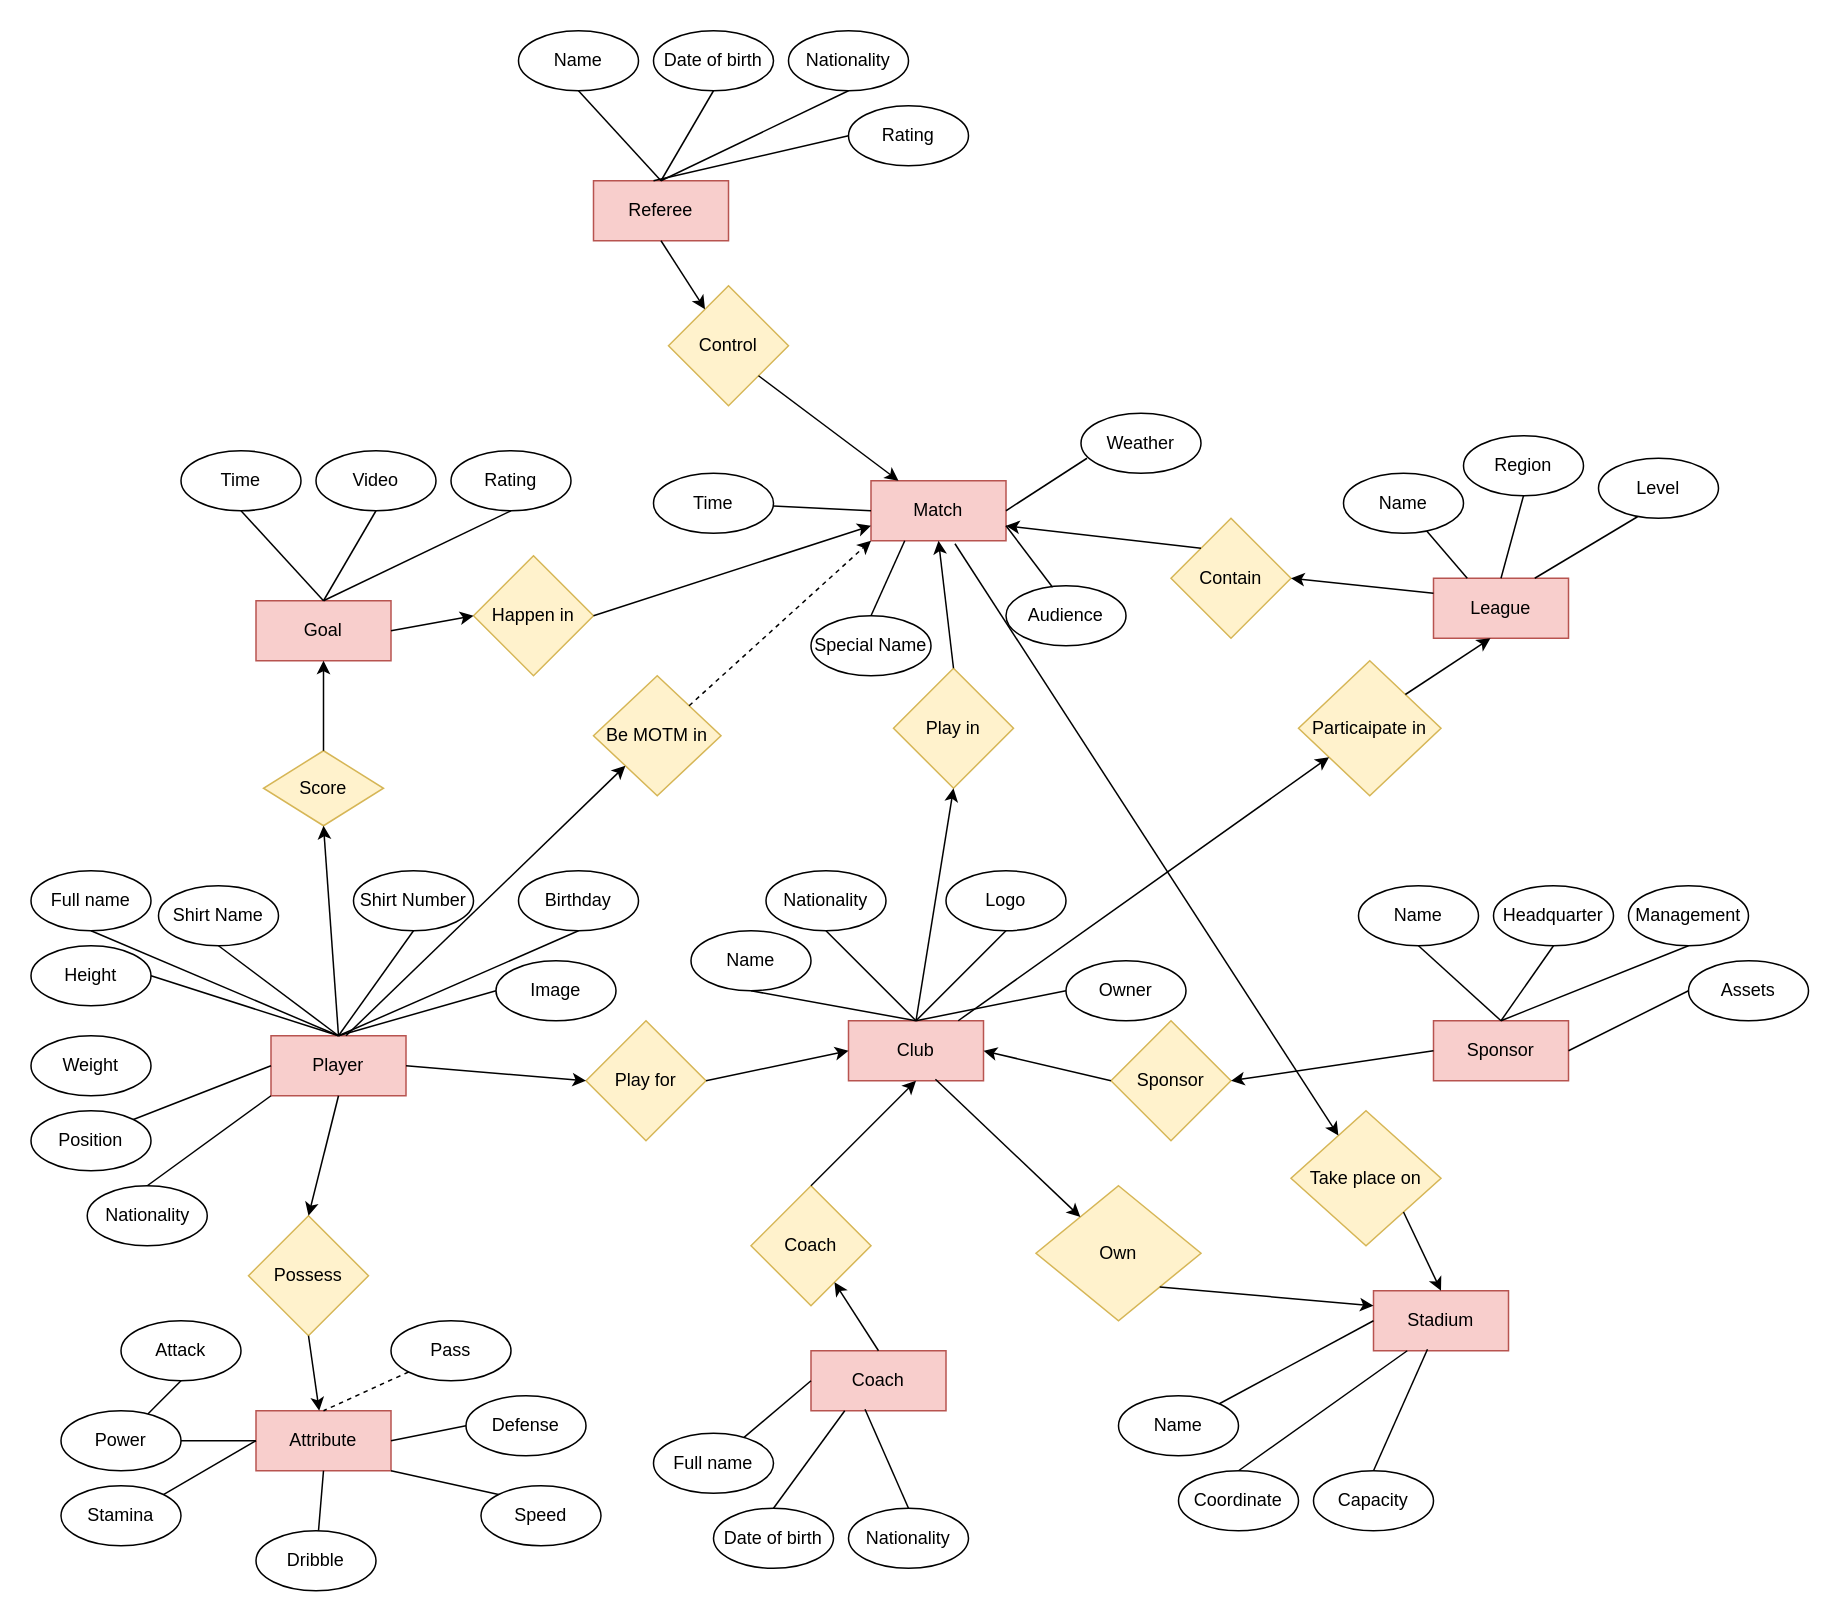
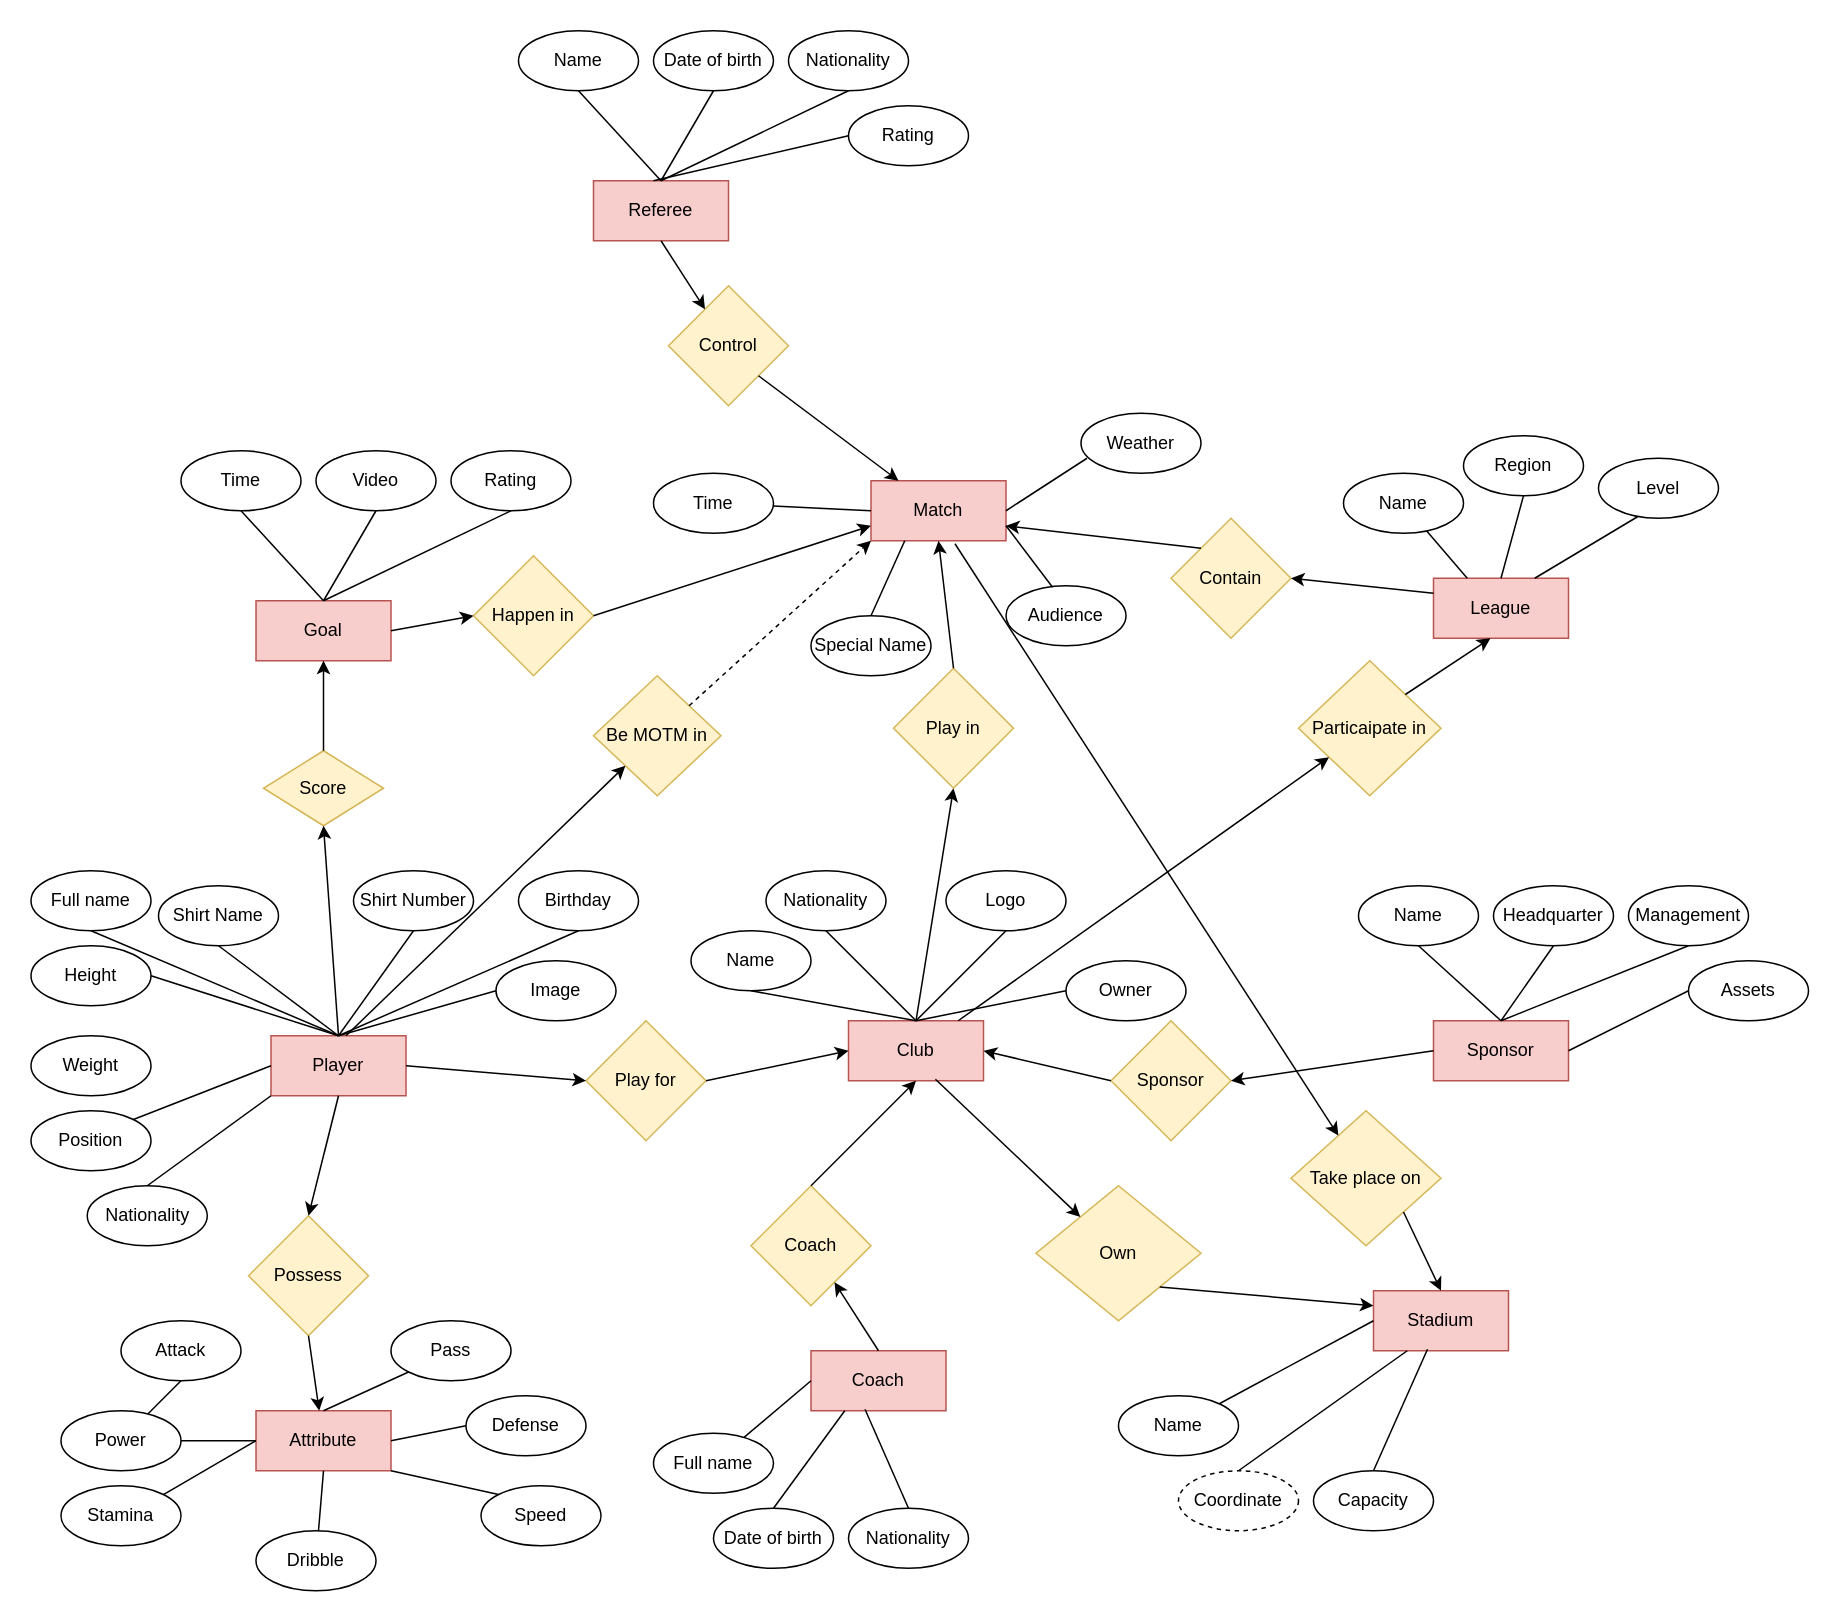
(365, 1392) -> (365, 1392)
(1238, 1501) -> (1238, 1501)
